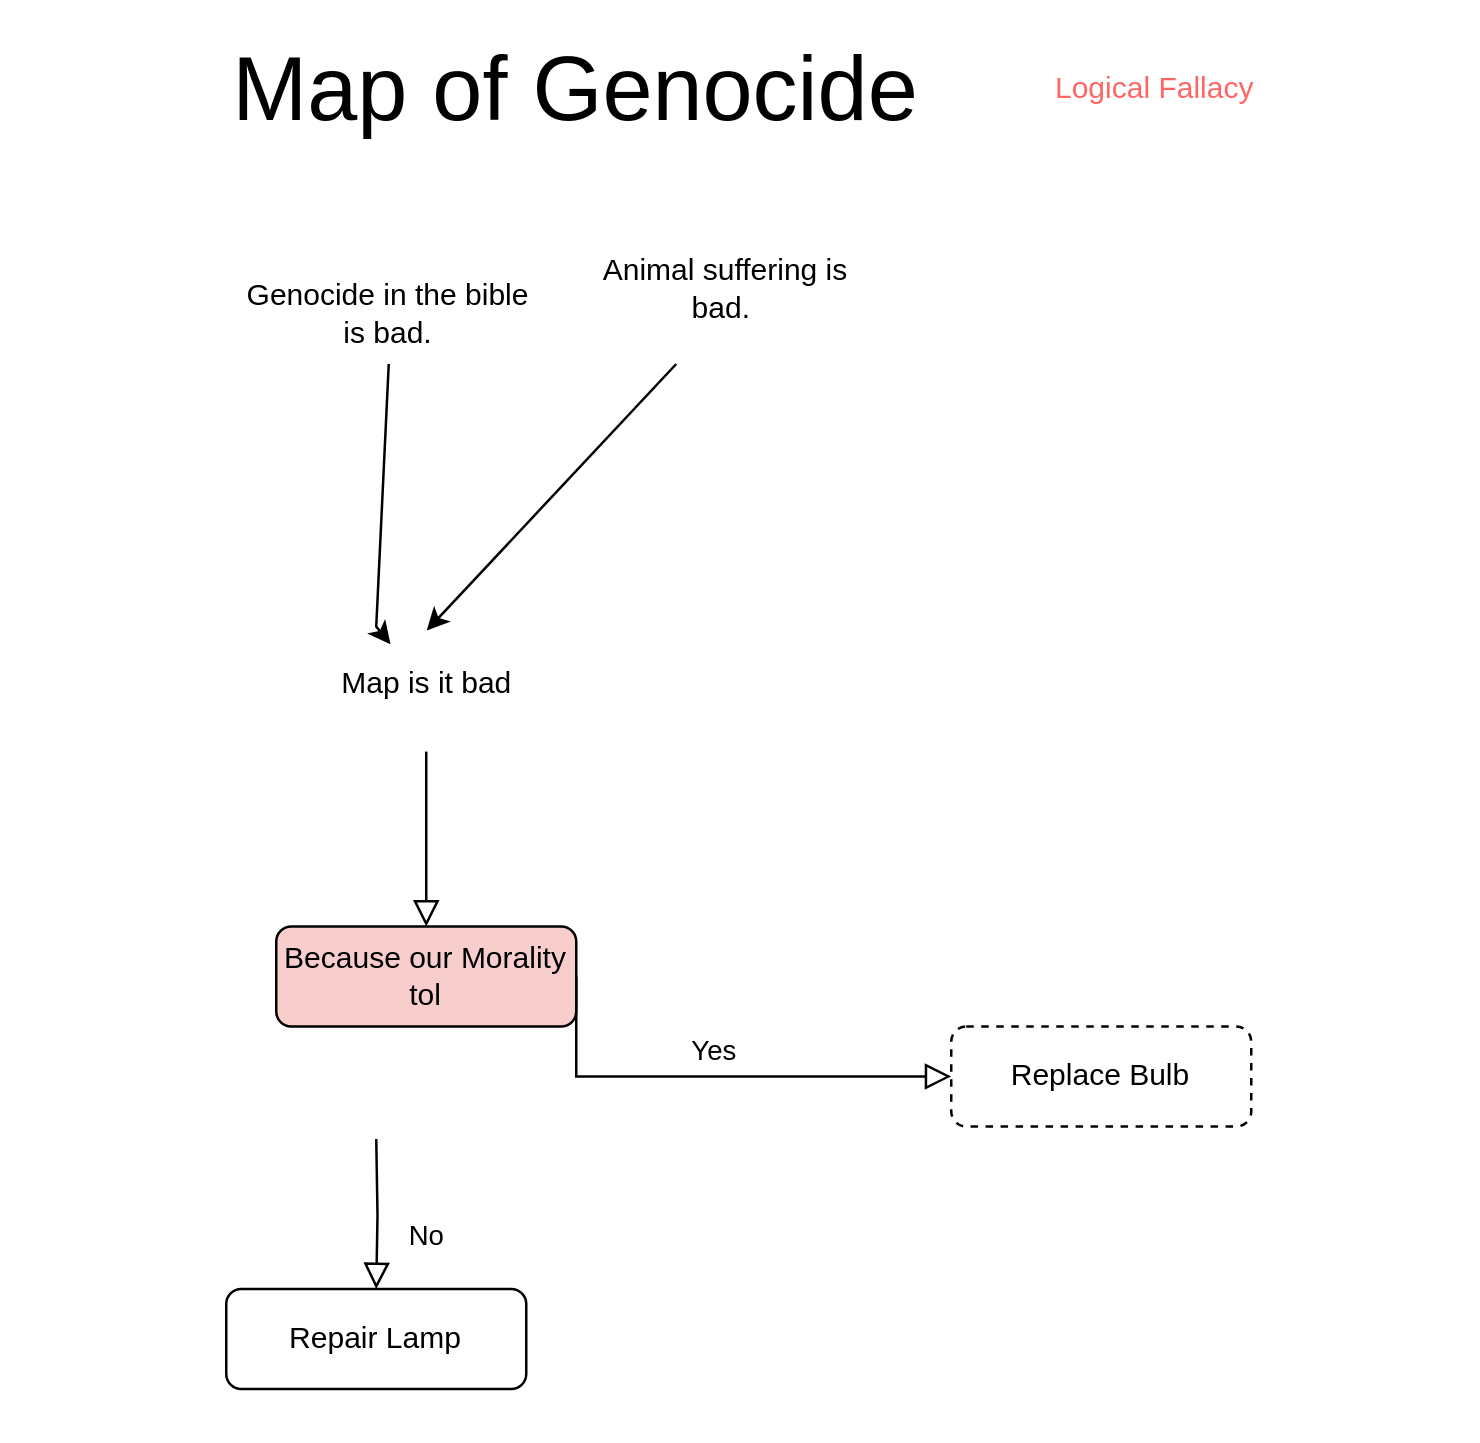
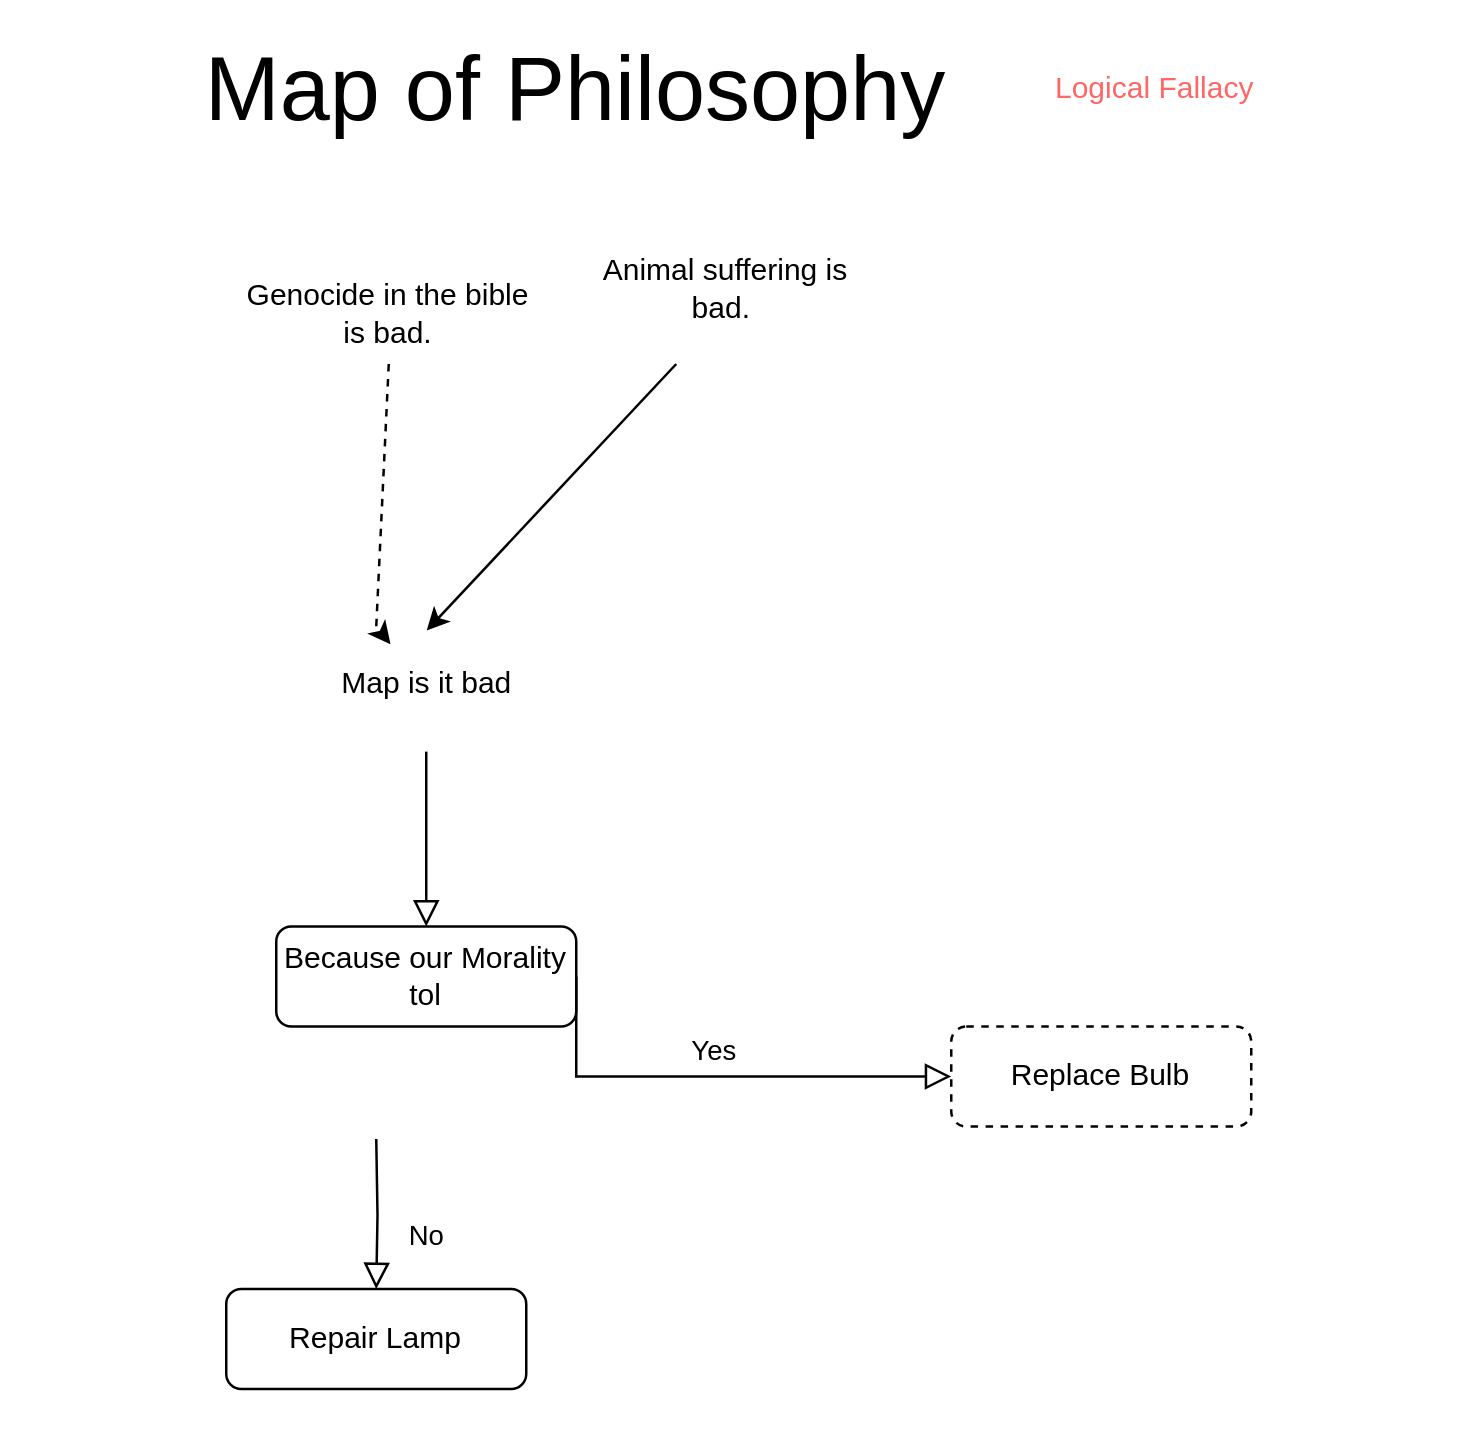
(576, 89) -> (576, 89)
(382, 500) -> (382, 500)
(426, 976) -> (426, 976)
